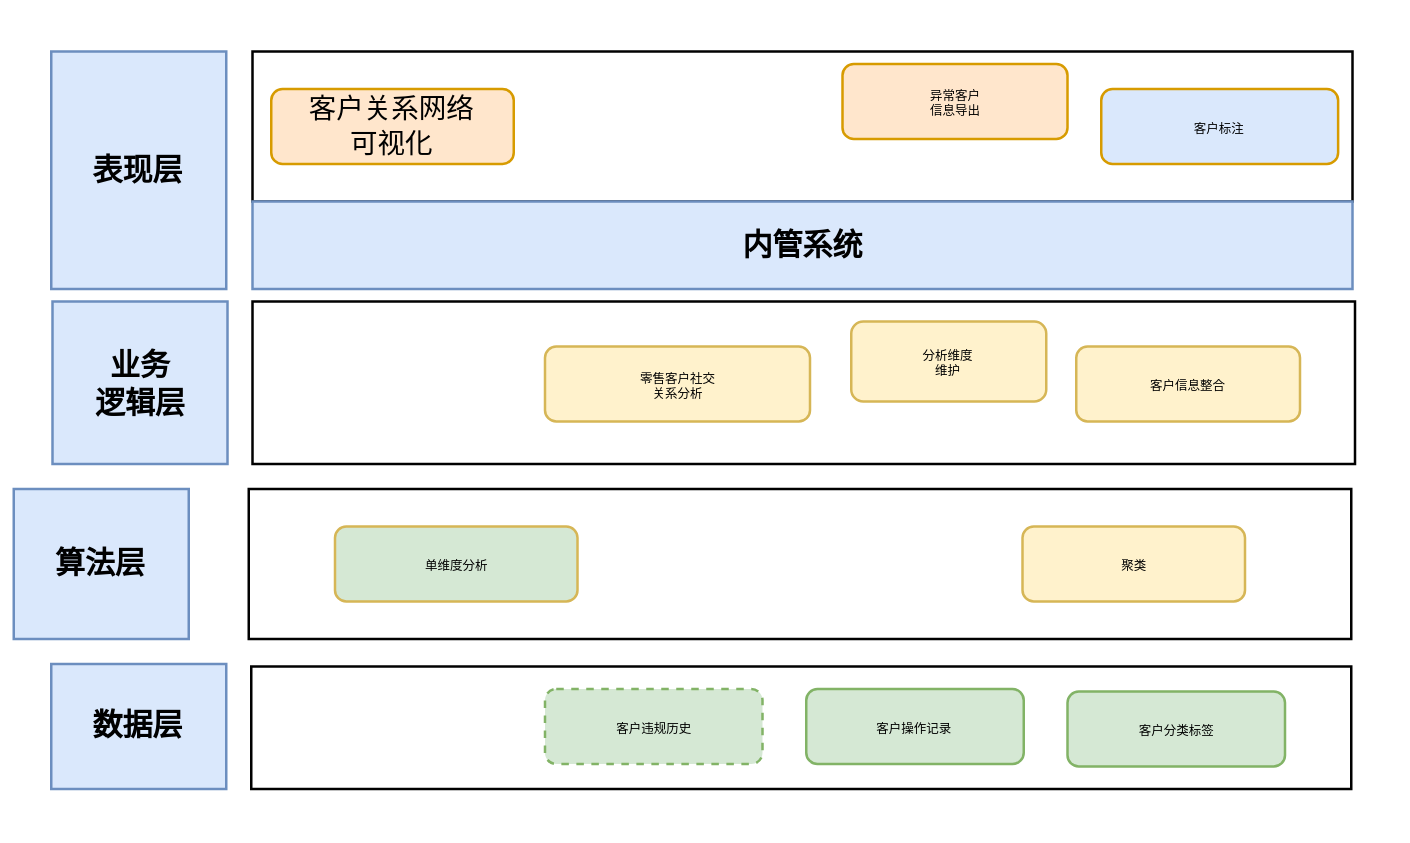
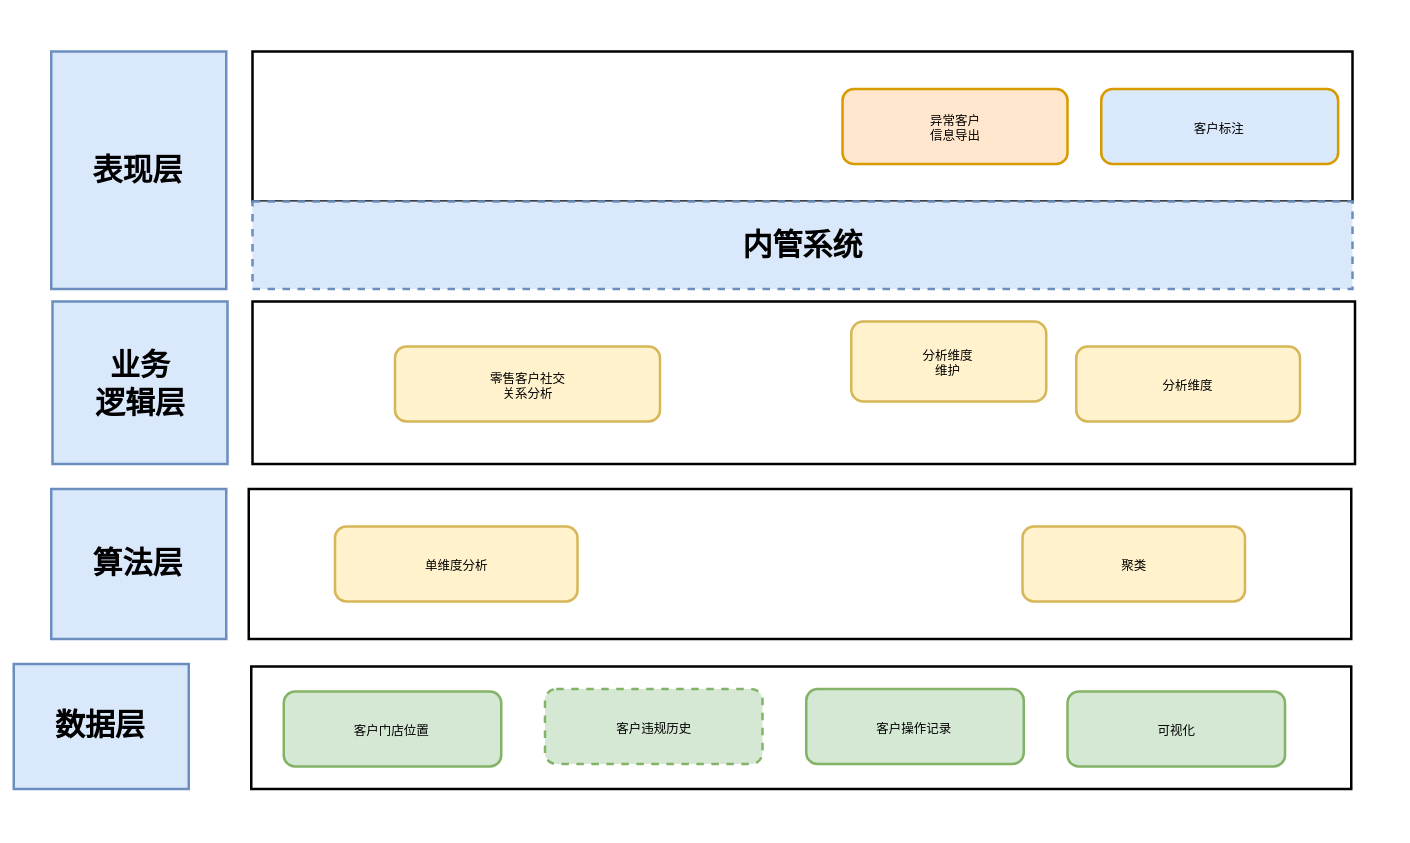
(955, 101) -> (955, 126)
(393, 126) -> none
(803, 245) -> (803, 245)
(678, 384) -> (528, 384)
(1189, 384) -> (1189, 384)
(101, 564) -> (139, 564)
(456, 564) -> (456, 564)
(139, 726) -> (101, 726)
none -> (393, 729)
(1178, 729) -> (1178, 729)
